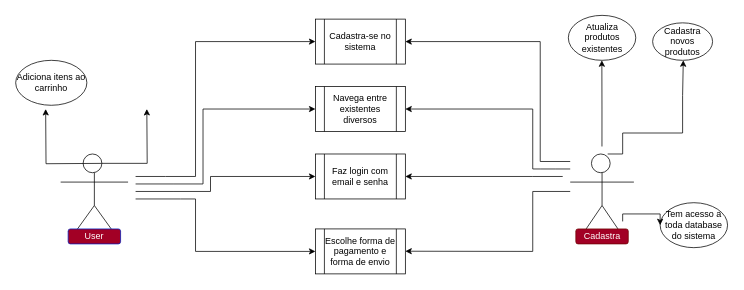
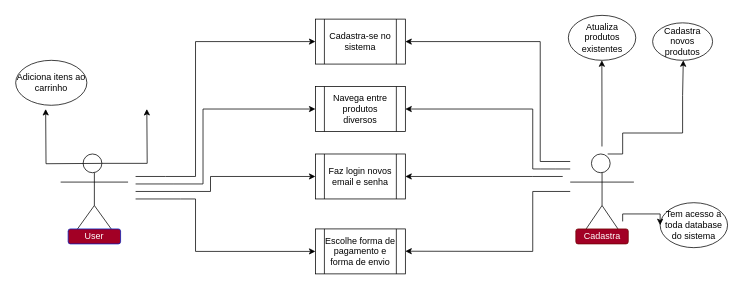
(360, 109) -> (360, 109)
(360, 177) -> (360, 177)
